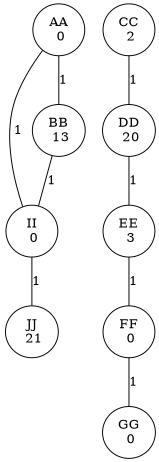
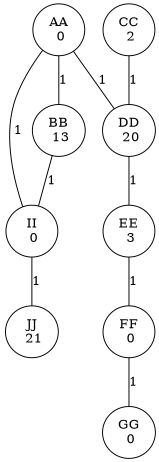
none -> (94, 80)
